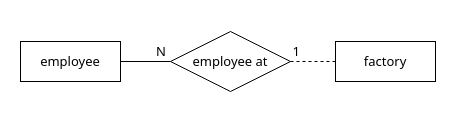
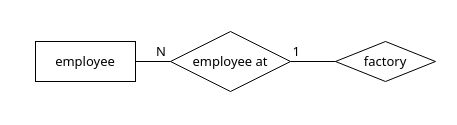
(71, 62) -> (86, 62)
(314, 62) -> (314, 62)
(386, 62) -> (386, 62)
